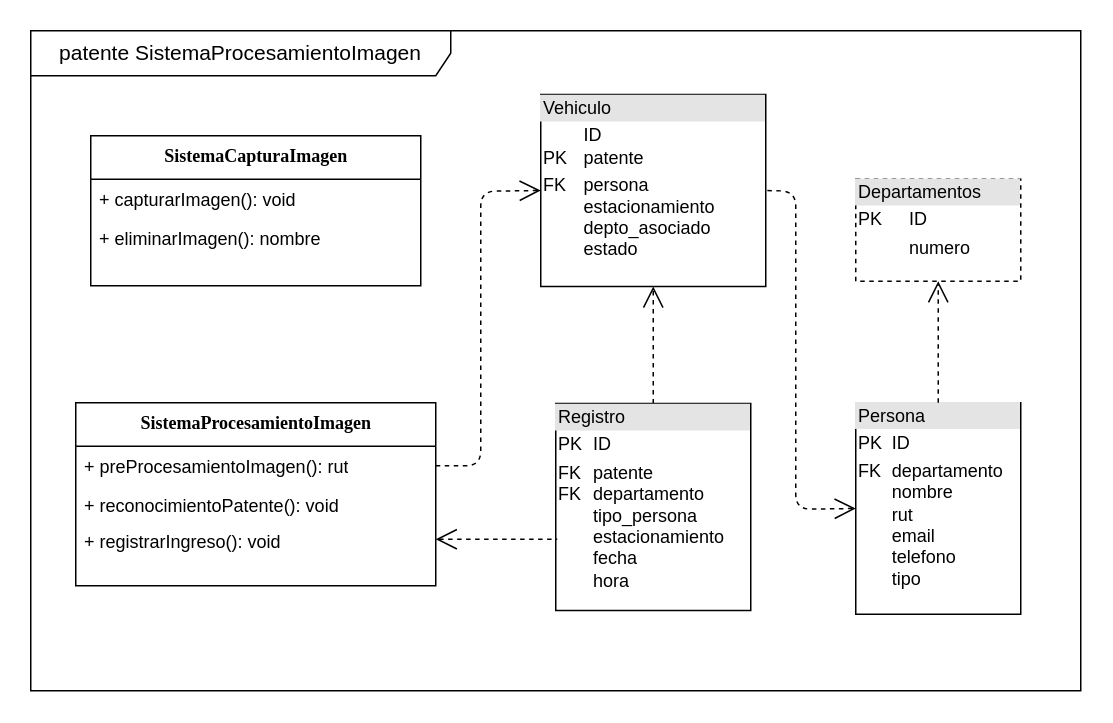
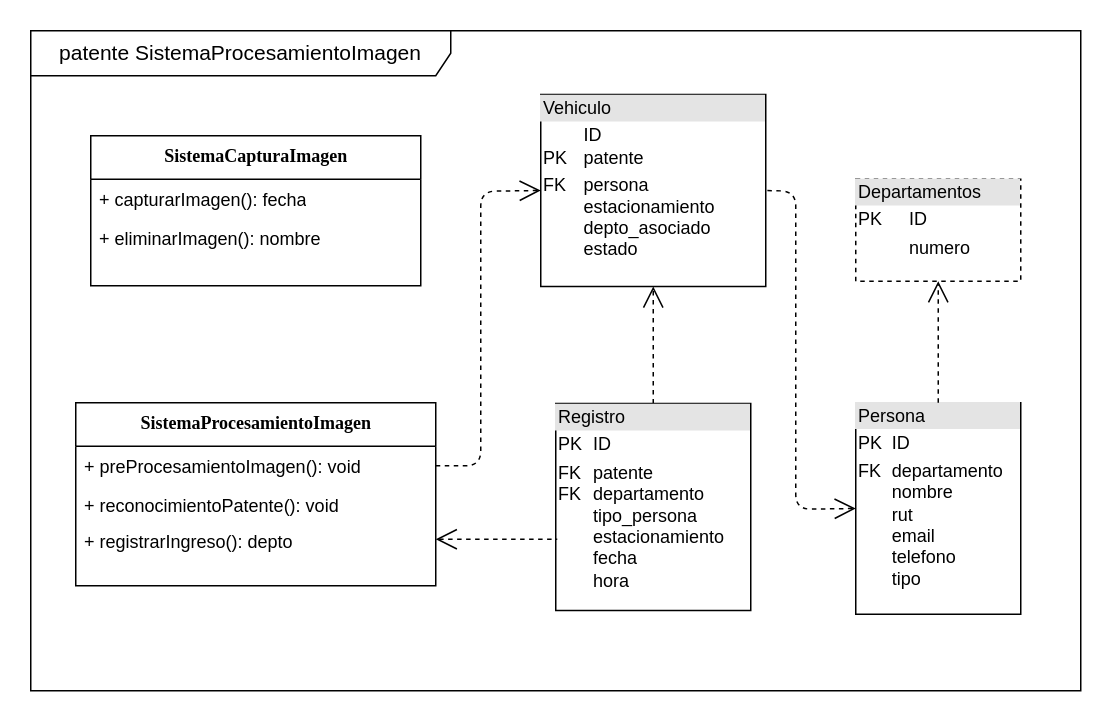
(211, 201) -> (219, 201)
(232, 468) -> (234, 468)
(204, 543) -> (211, 543)
